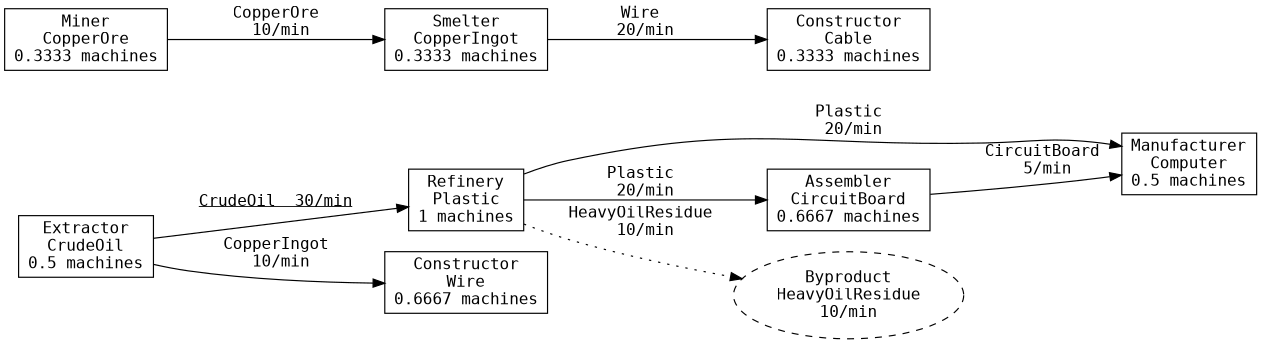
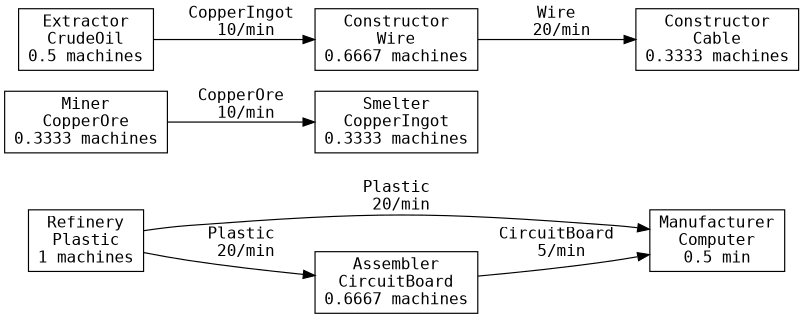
(651, 40) -> (551, 40)
(1189, 164) -> (717, 241)
(275, 223) -> none
(849, 295) -> none
